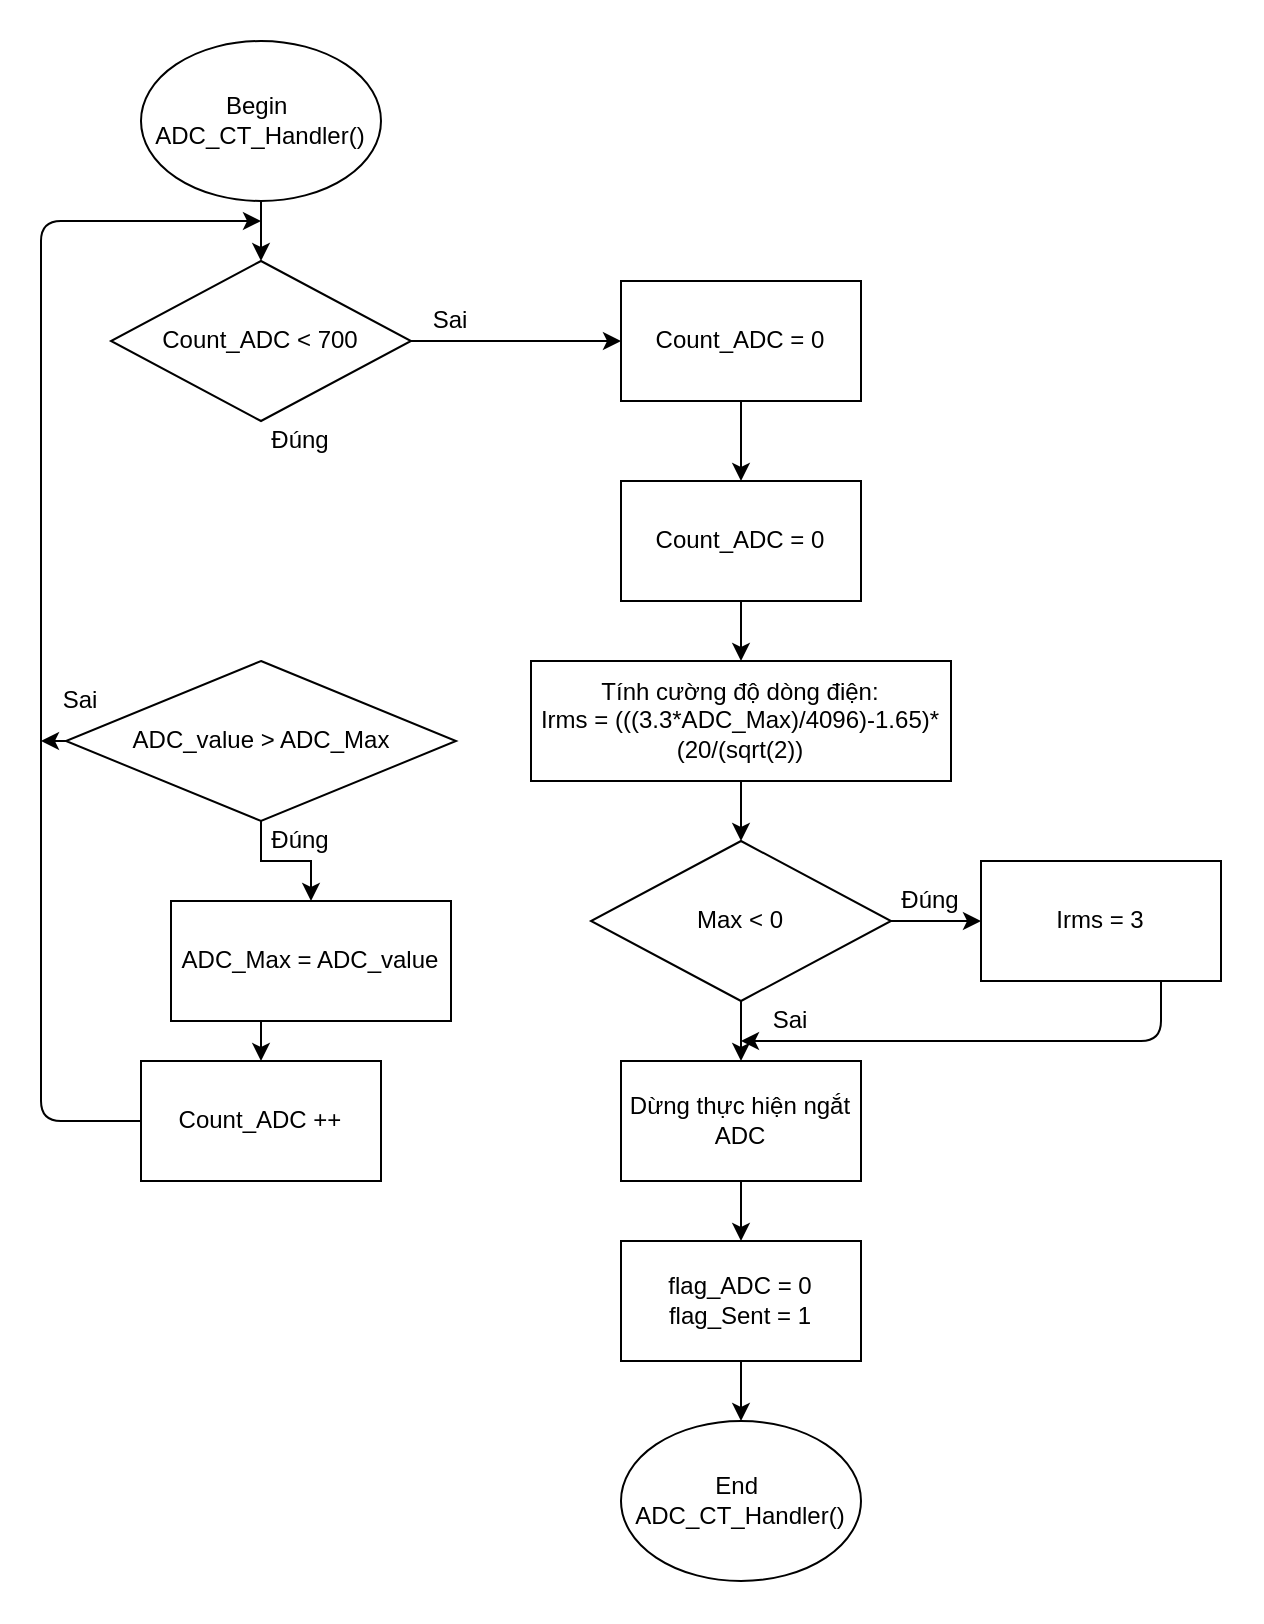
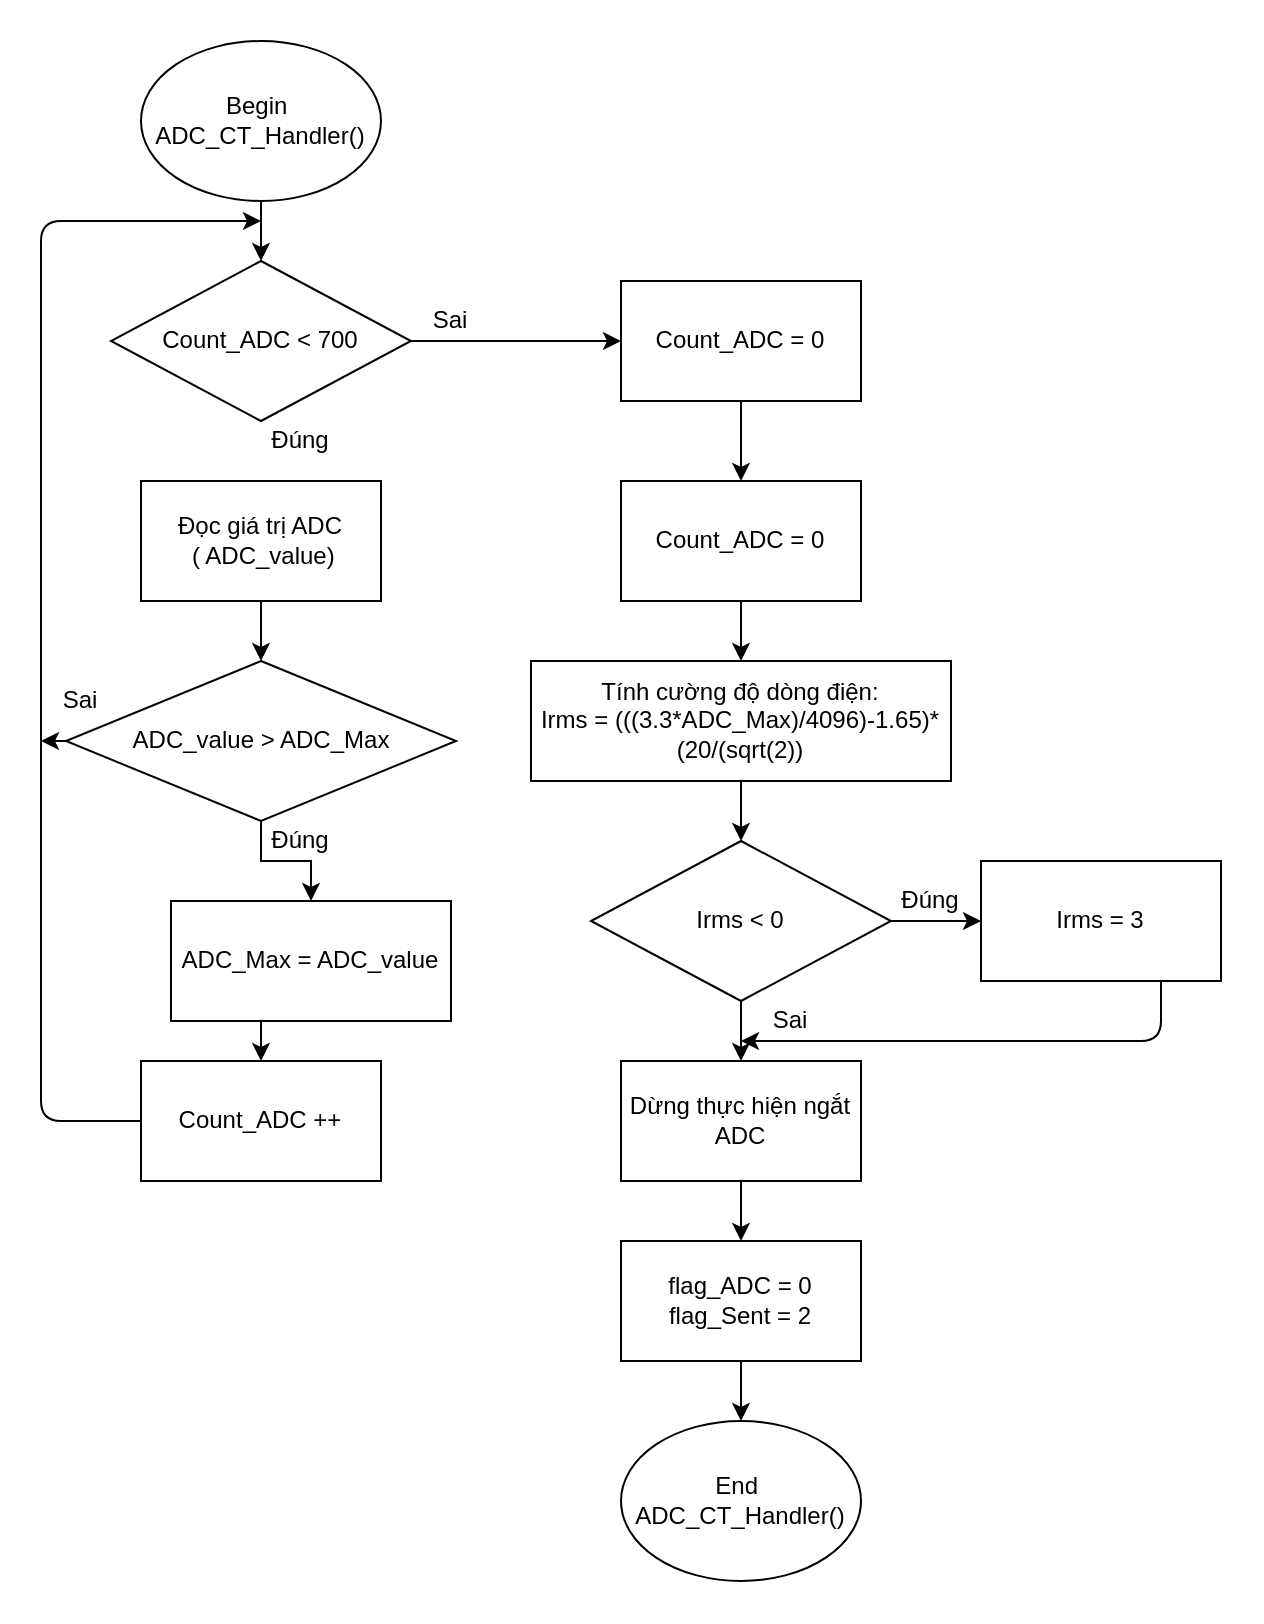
none -> (261, 541)
none -> (261, 624)
(741, 921) -> (741, 921)
(741, 1301) -> (741, 1301)
